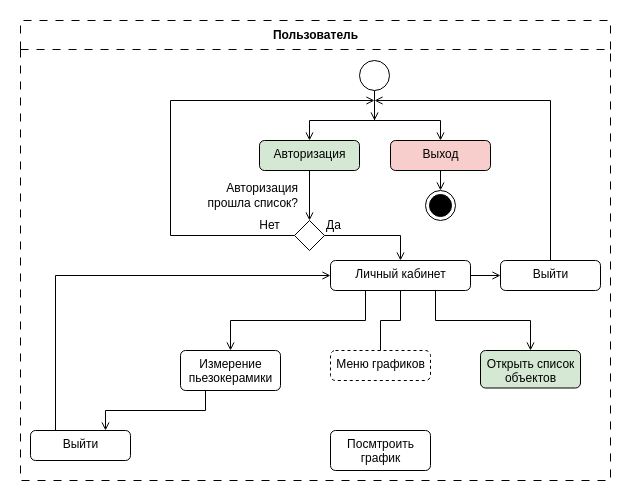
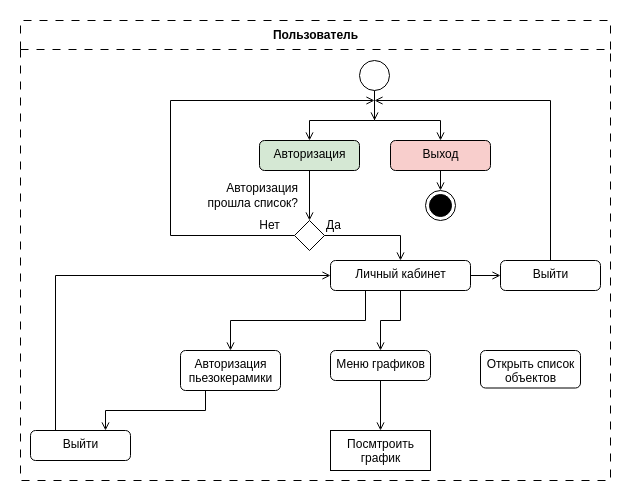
(482, 321) -> none
(381, 346) -> (381, 345)
(381, 366) -> (381, 366)
(531, 369) -> (531, 369)
(231, 372) -> (231, 372)
none -> (381, 404)
(381, 451) -> (381, 451)
